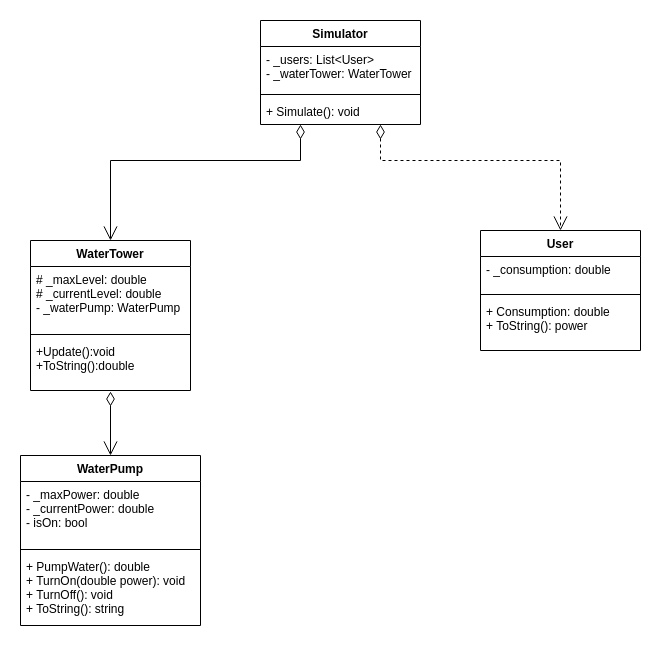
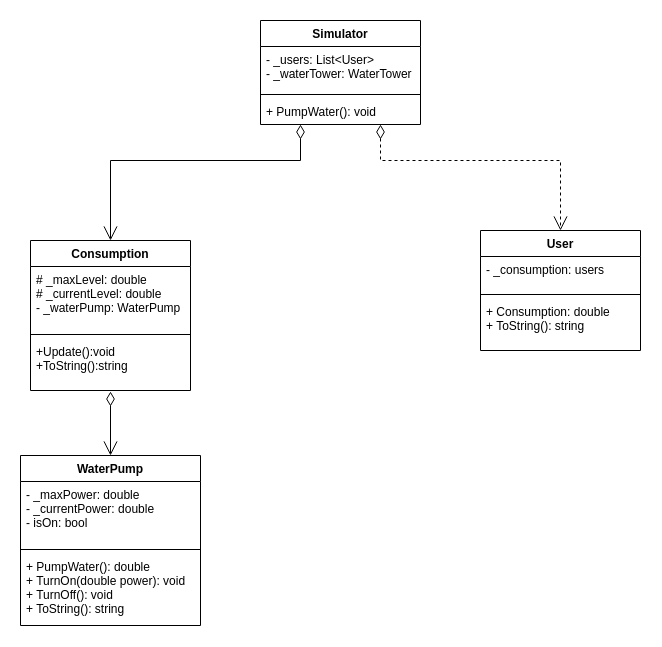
(317, 112) -> (324, 112)
(110, 254) -> (110, 254)
(552, 270) -> (550, 270)
(549, 312) -> (549, 312)
(80, 352) -> (80, 352)
